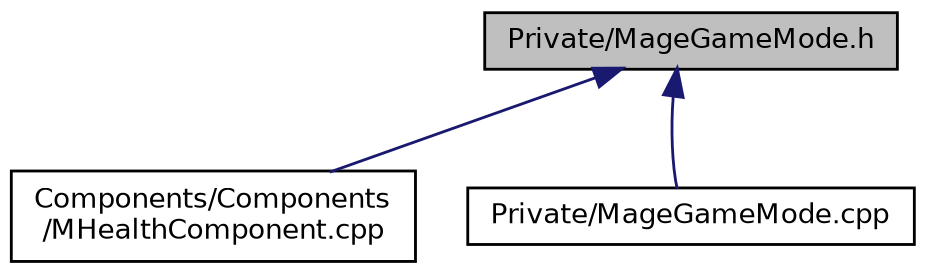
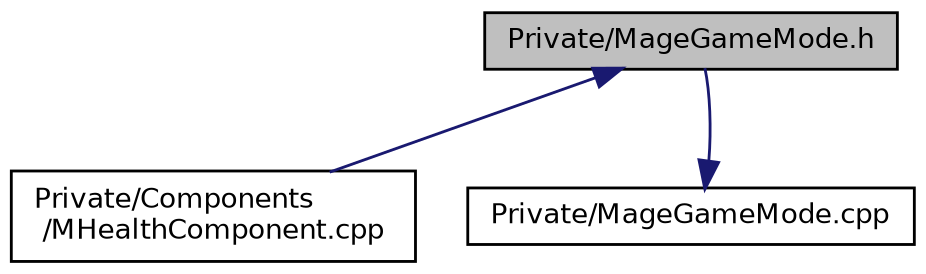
(672, 143) -> (710, 114)
(213, 216) -> (213, 216)
